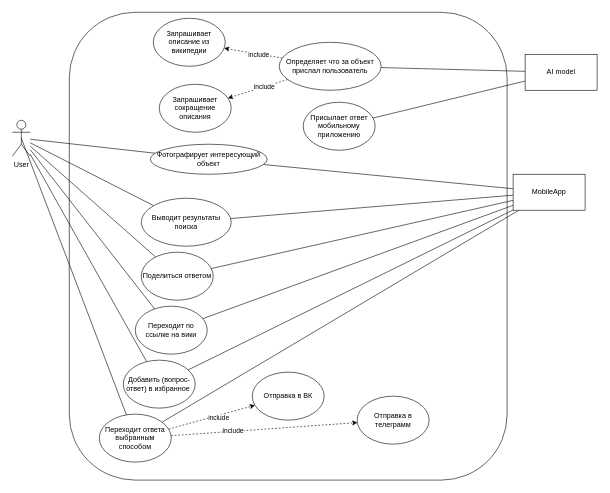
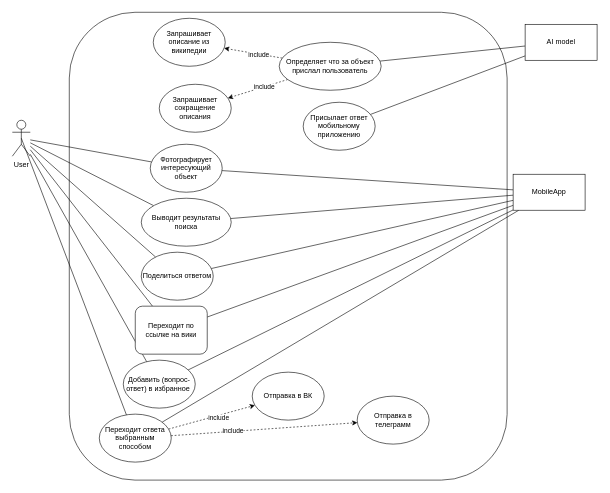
(561, 72) -> (561, 42)
(209, 159) -> (186, 168)
(171, 330) -> (171, 330)
